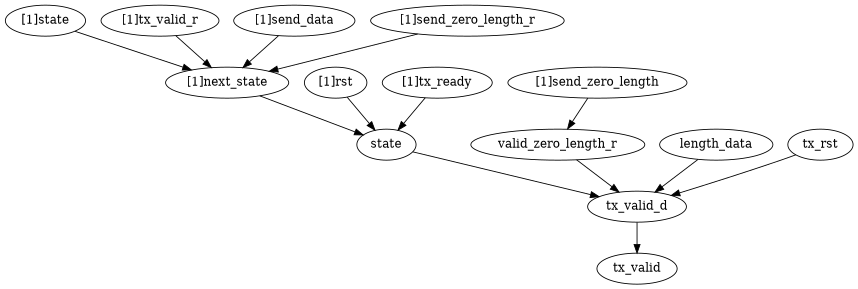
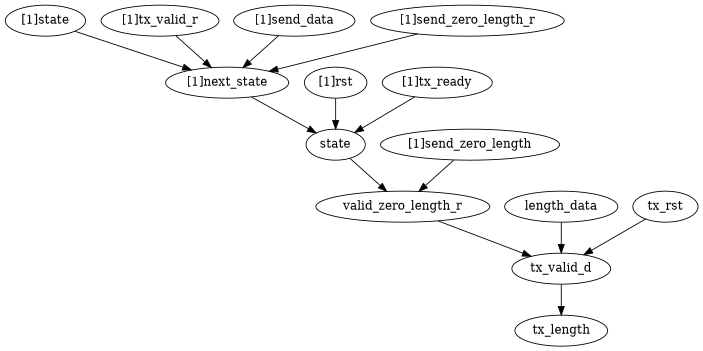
(502, 173) -> (365, 172)
(637, 269) -> (561, 331)
